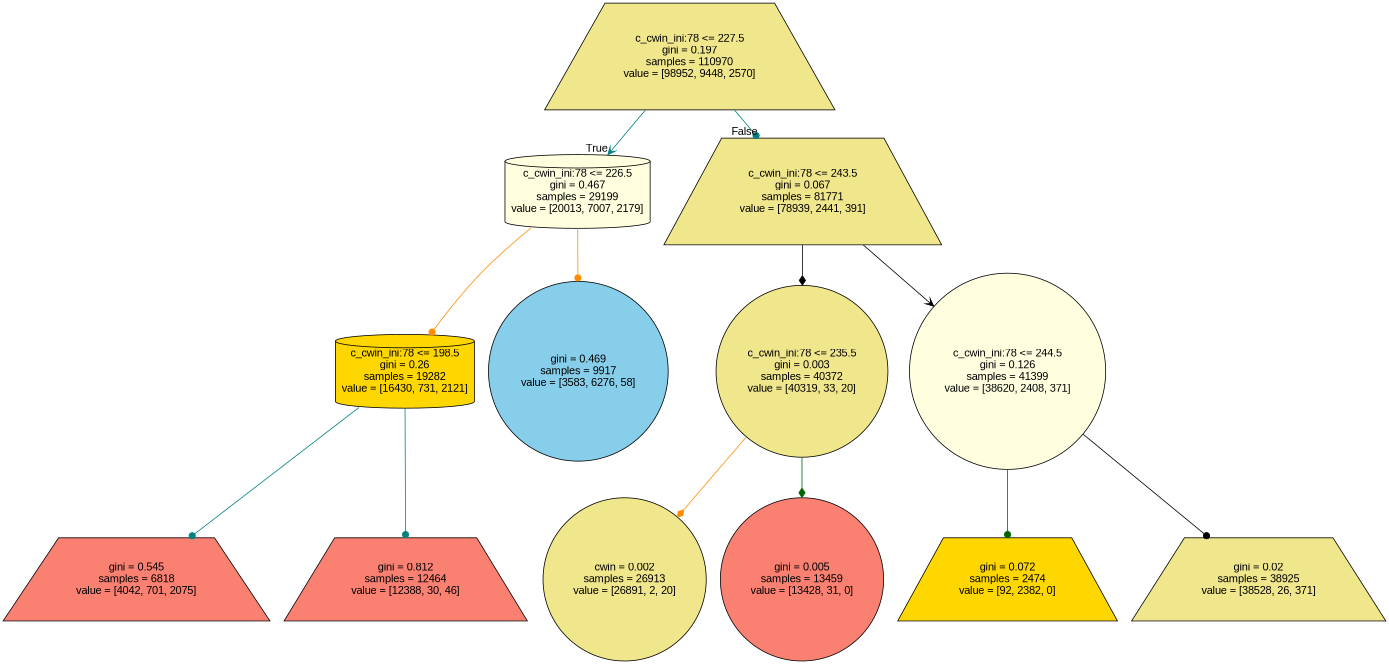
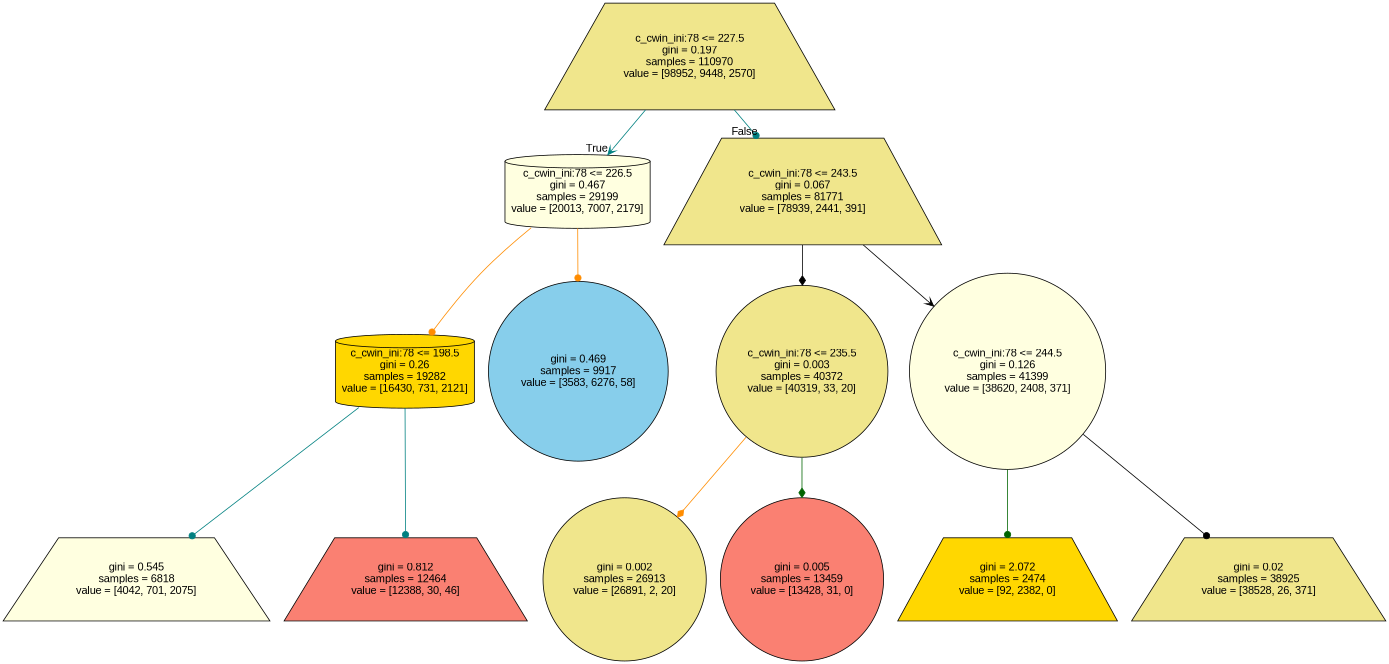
(137, 579) -> (137, 579)
(625, 579) -> (625, 579)
(1008, 579) -> (1008, 579)
